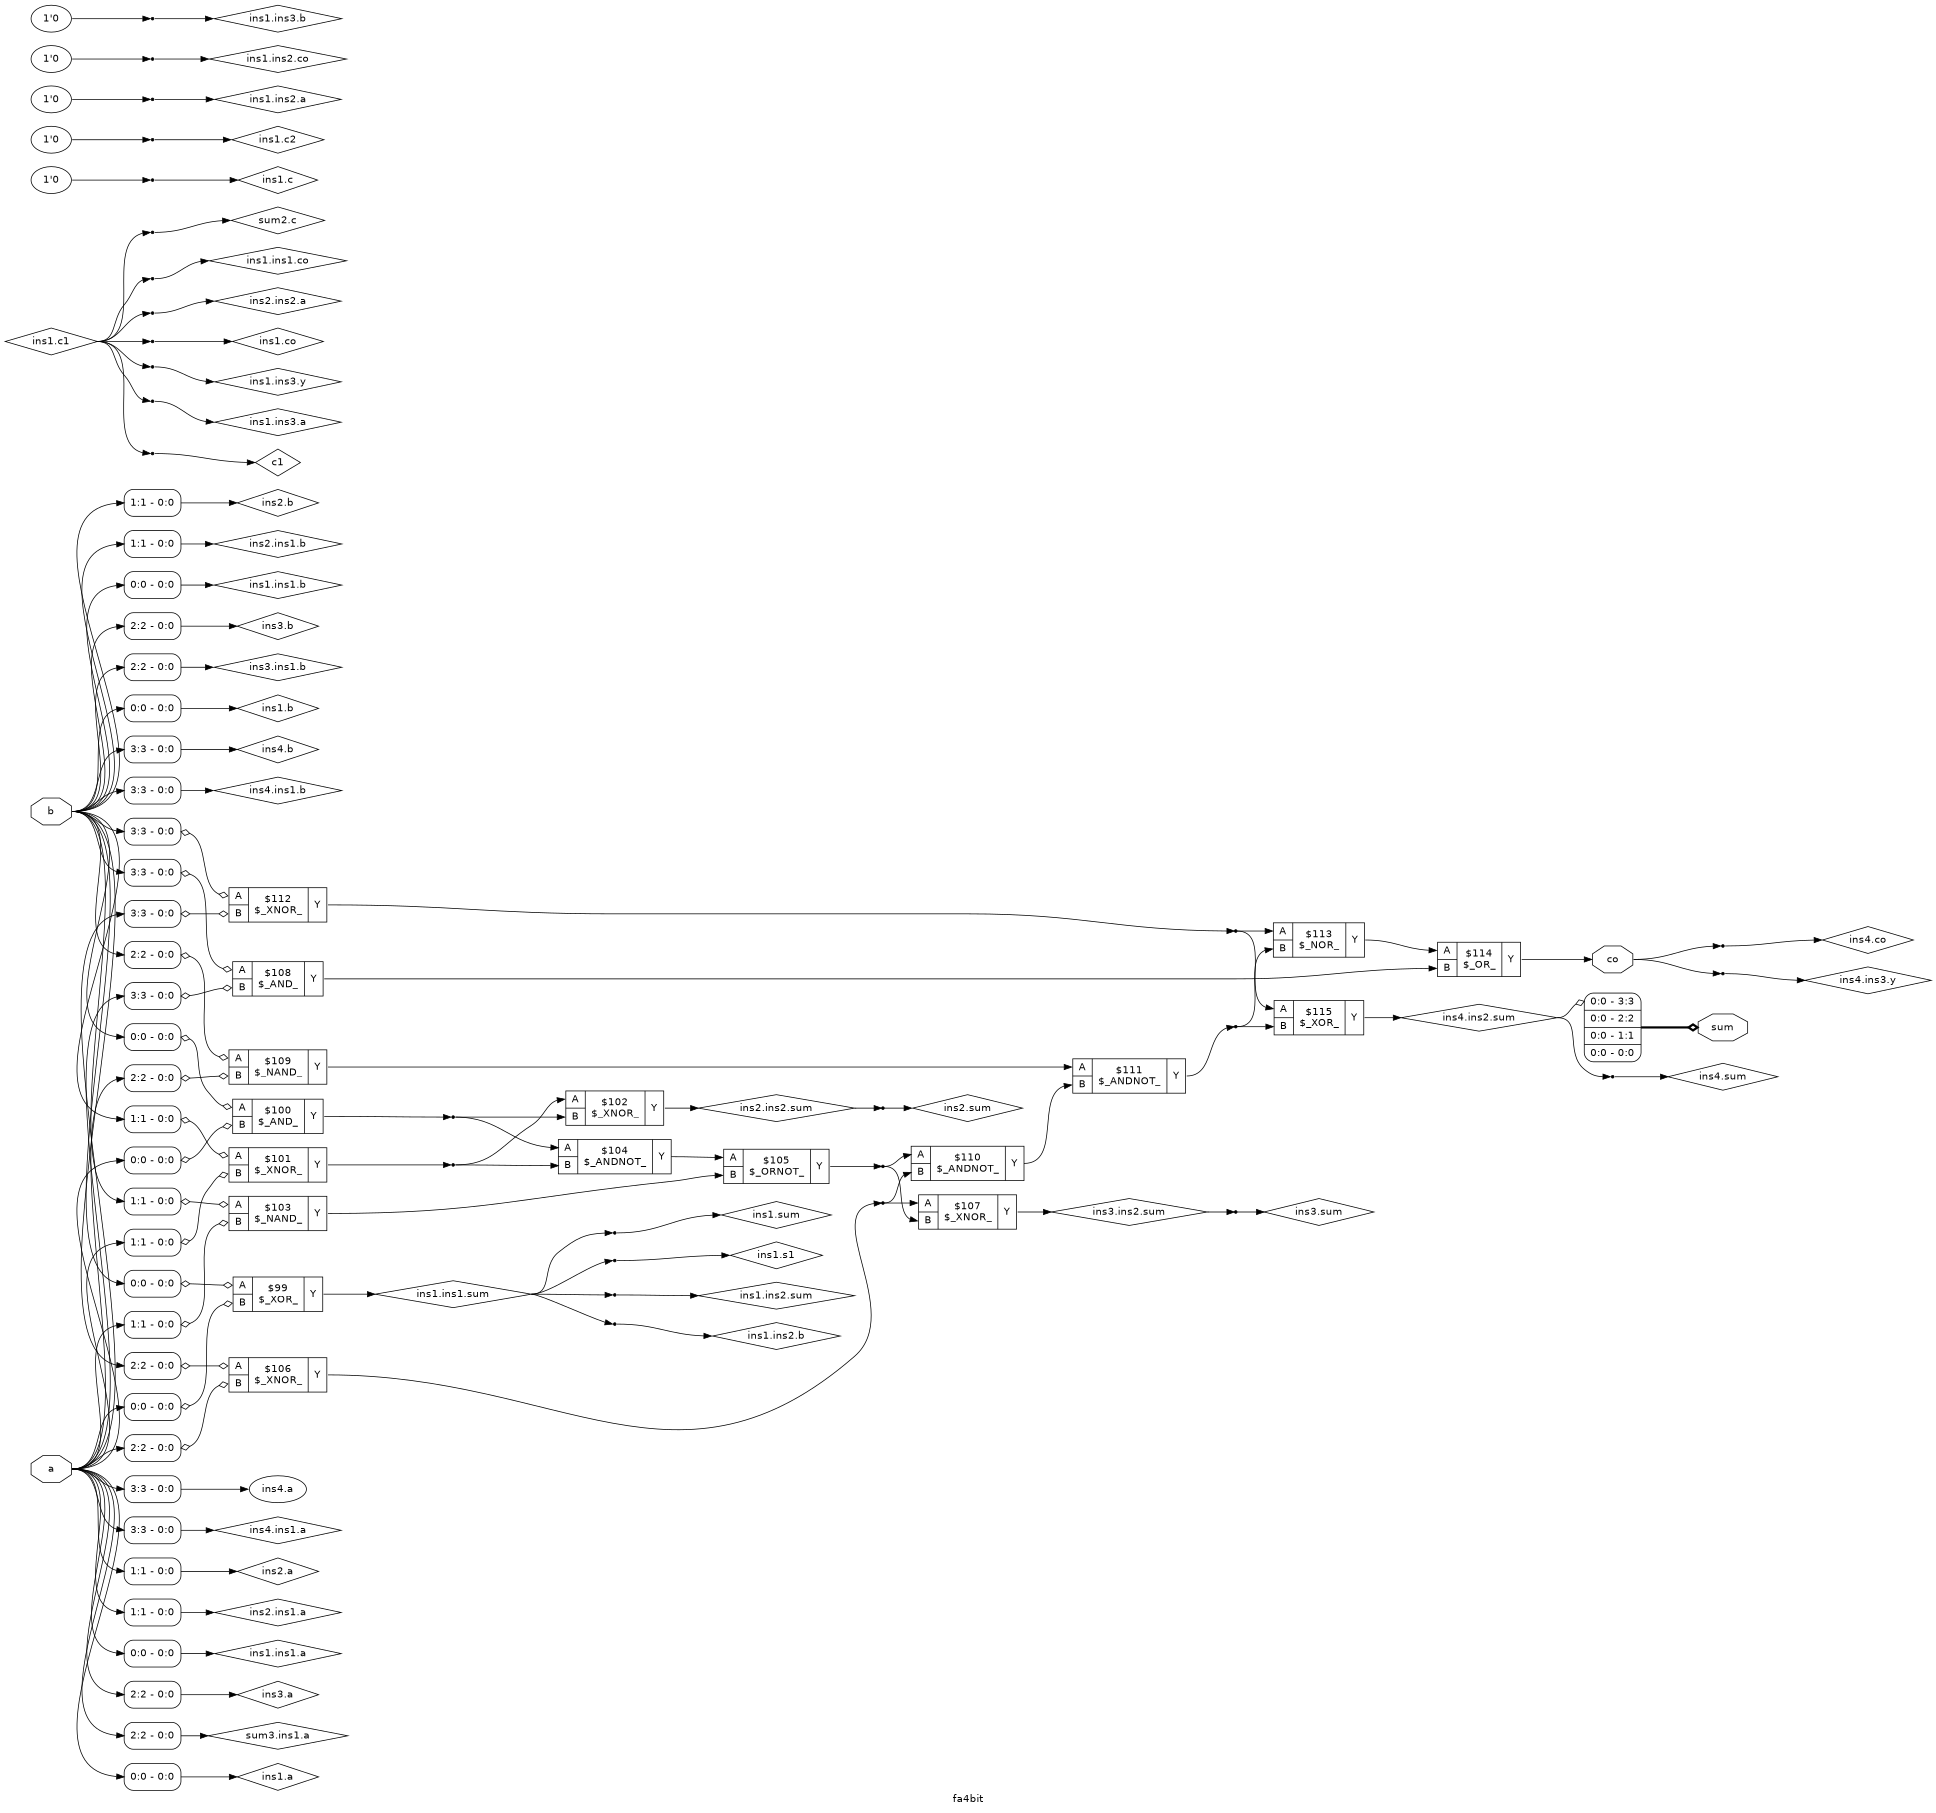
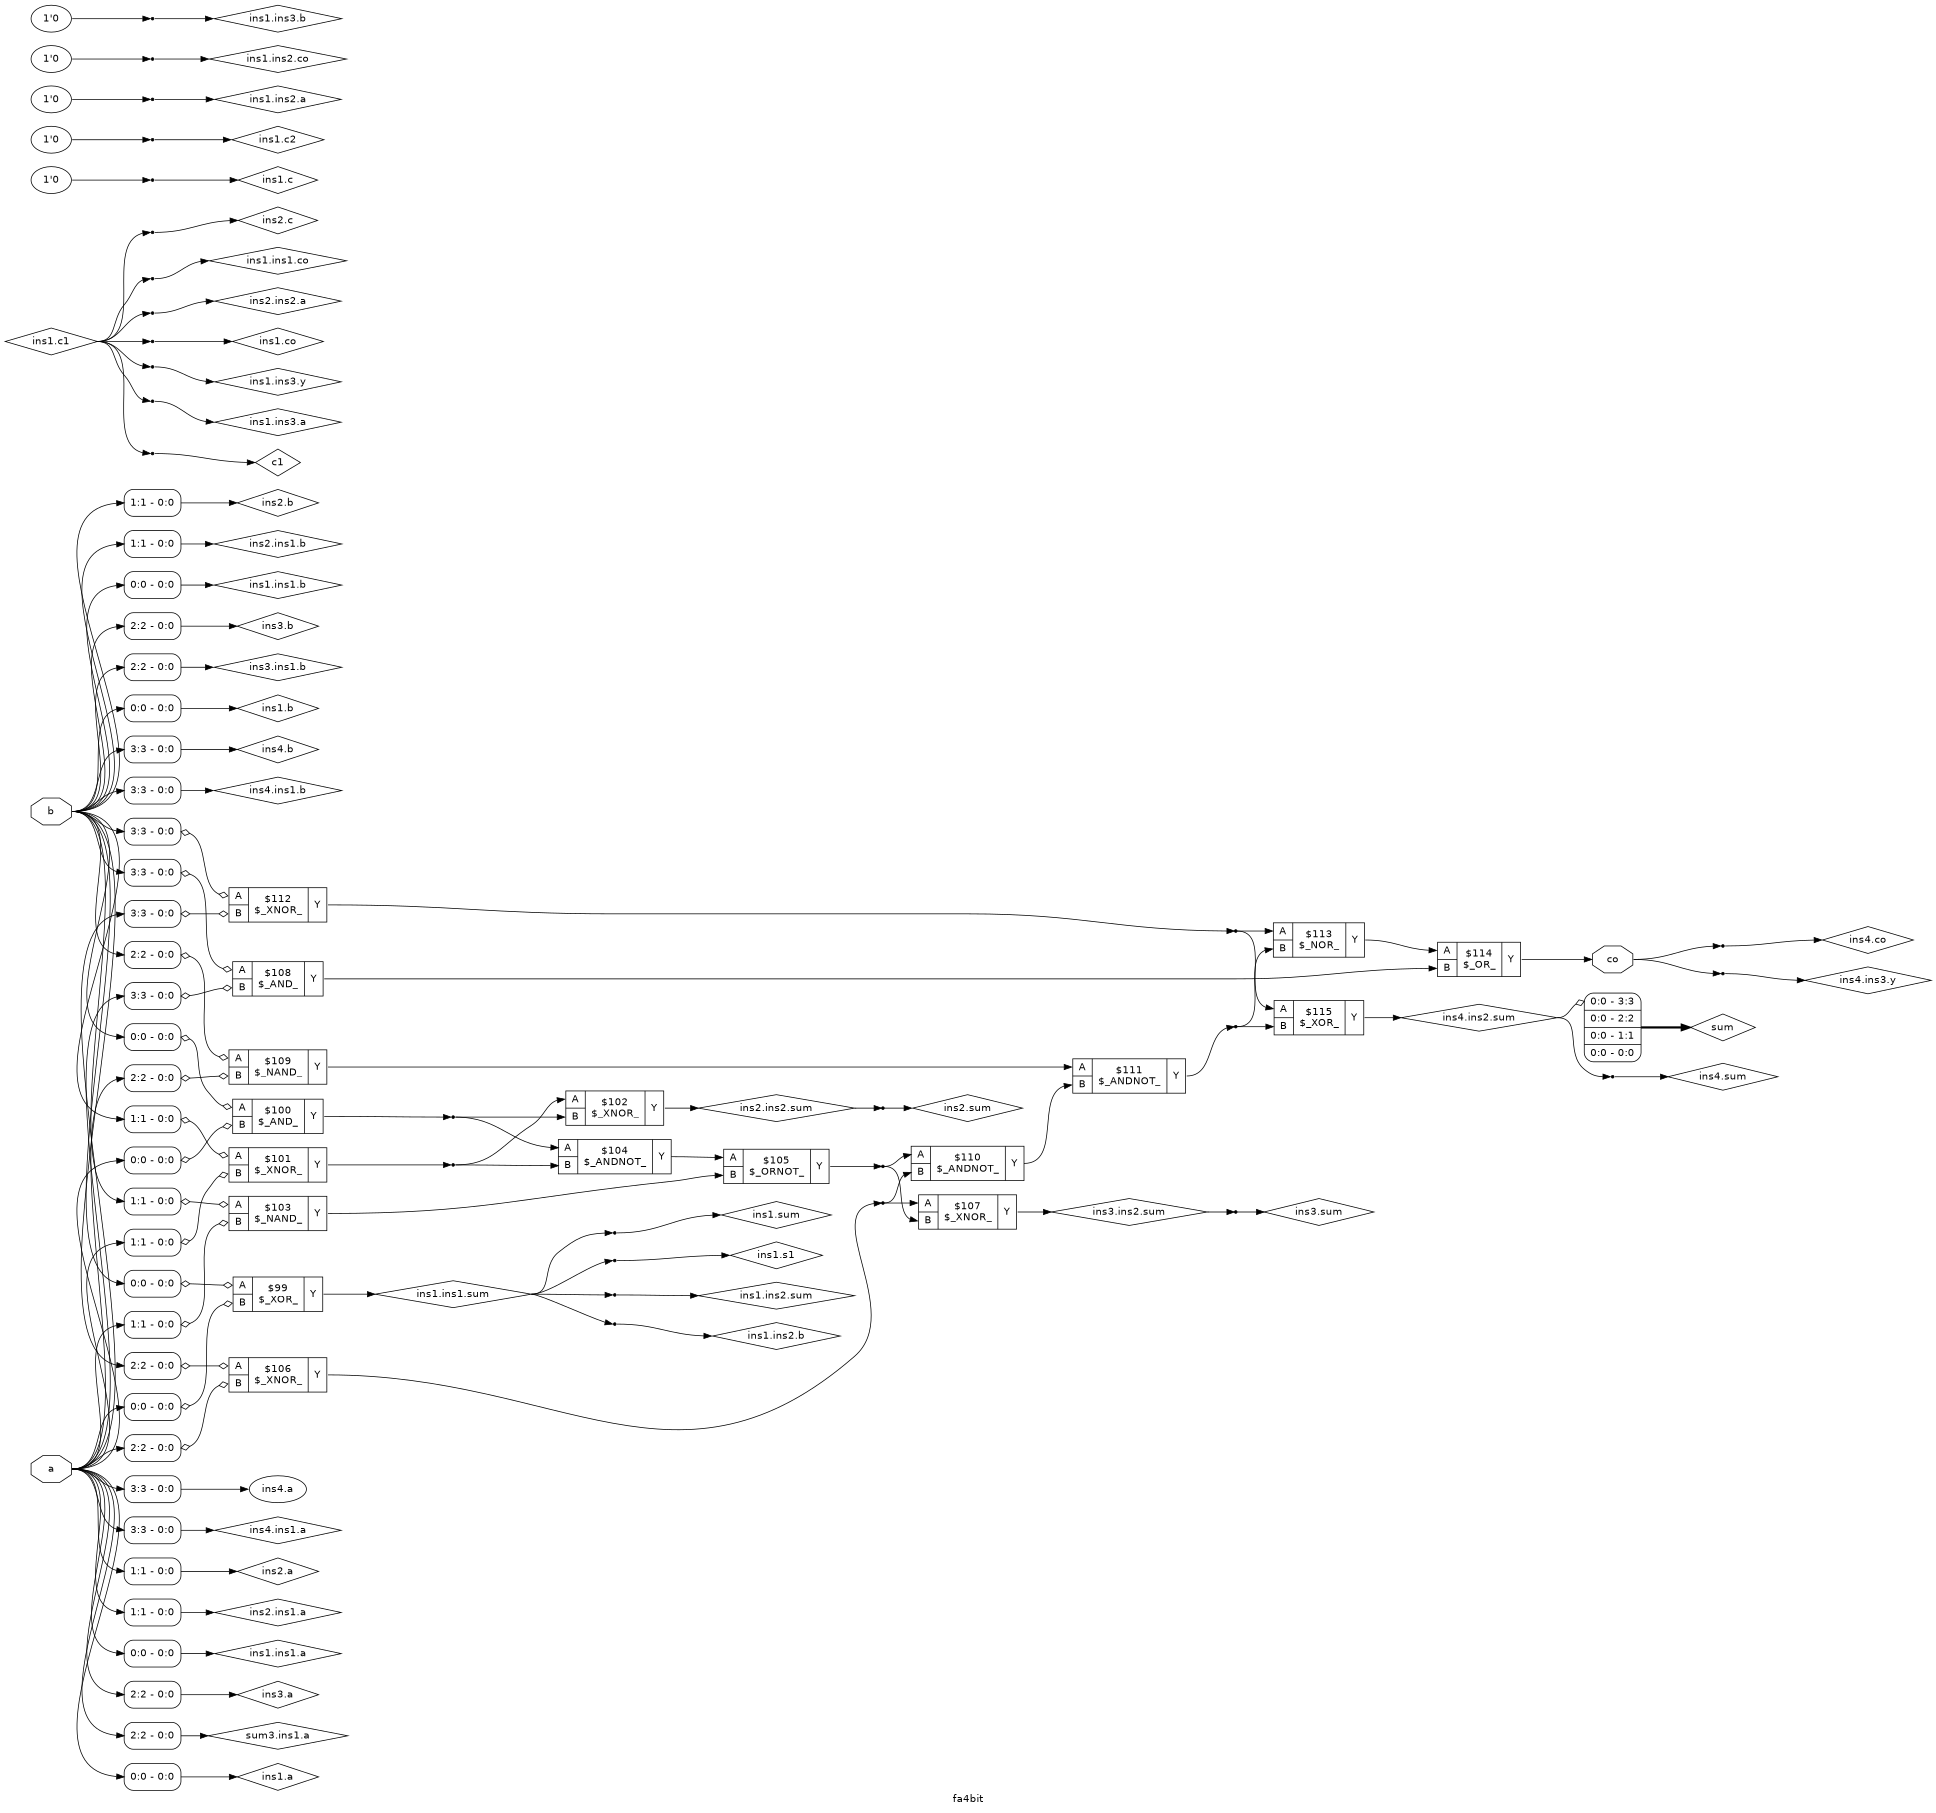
(278, 220) -> (278, 220)
(1665, 1027) -> (1661, 1027)
(1723, 1027) -> (1723, 1027)
